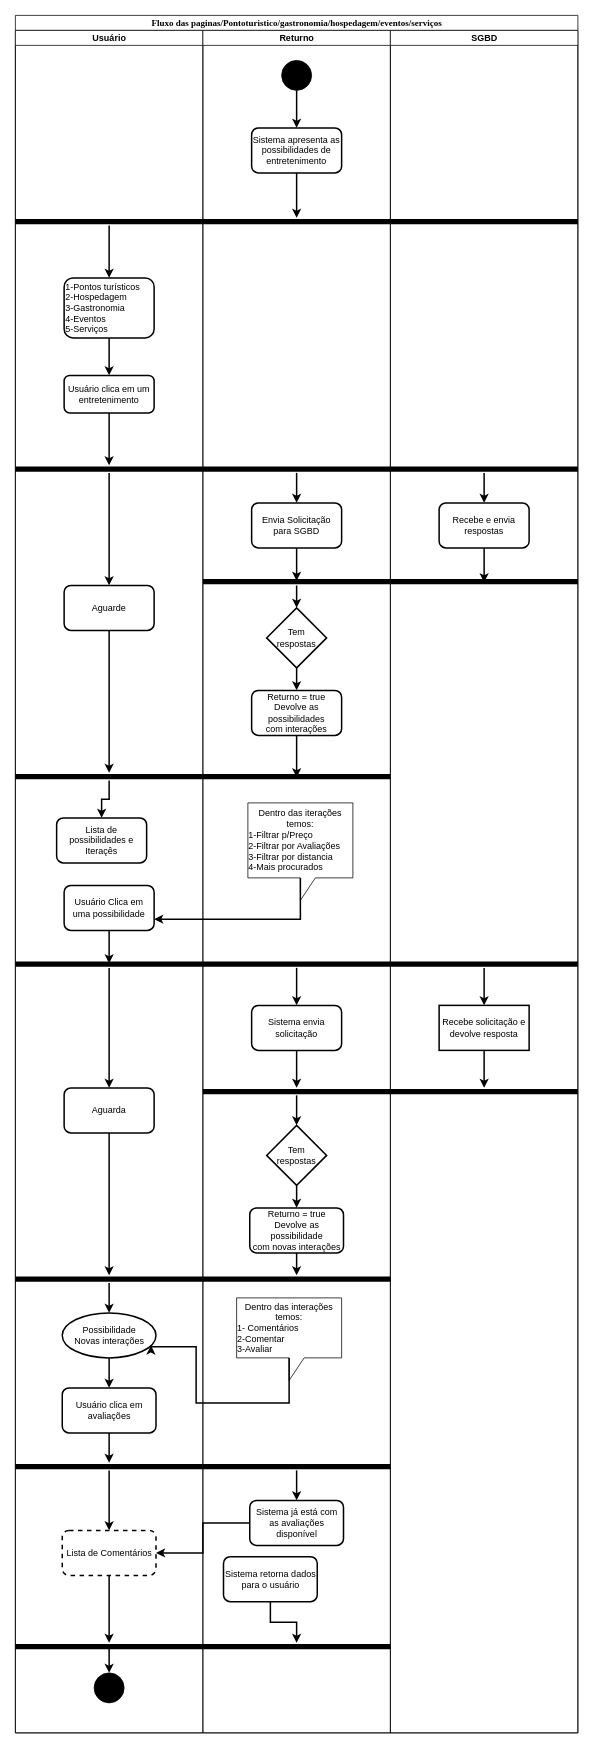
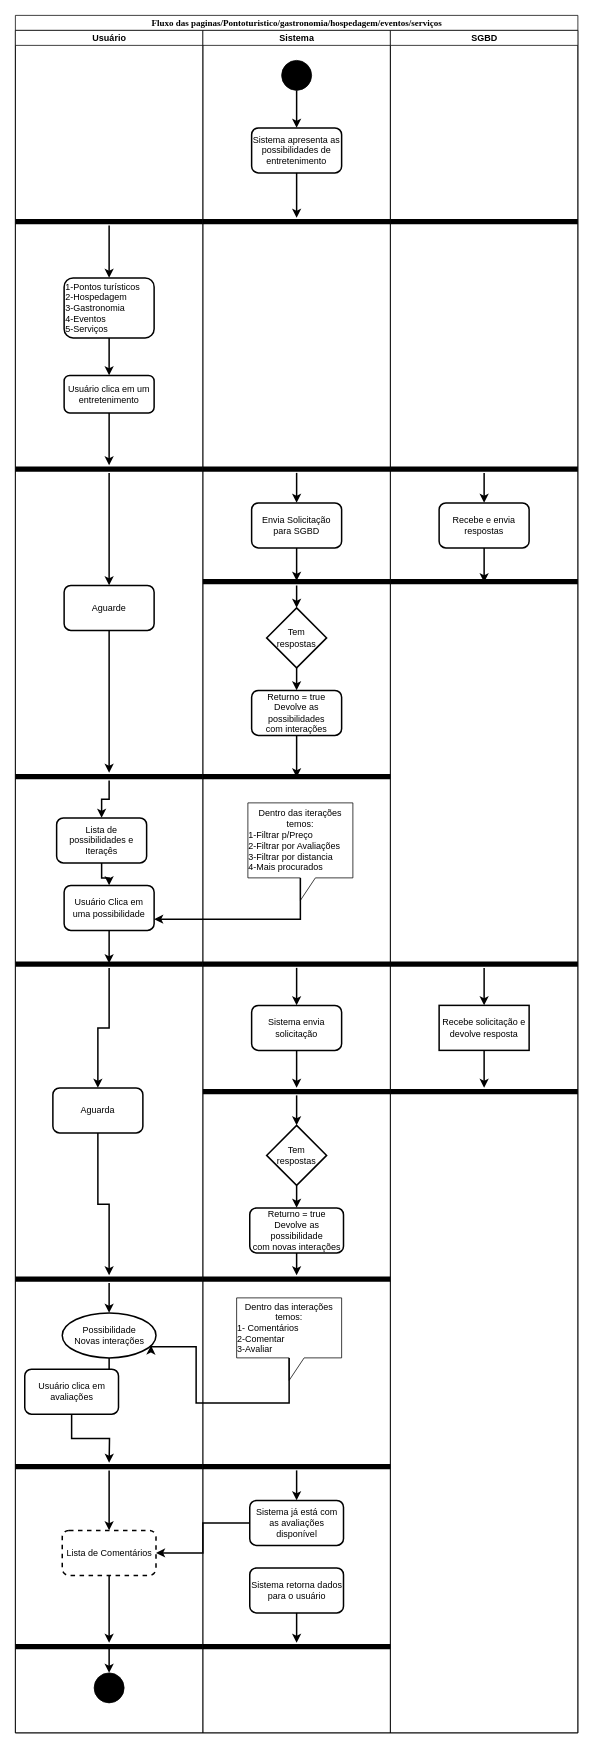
(297, 38) -> (297, 38)
none -> (102, 874)
(109, 1110) -> (98, 1110)
(109, 1410) -> (72, 1392)
(270, 1579) -> (297, 1590)
